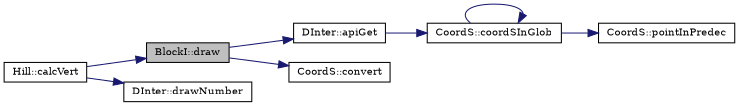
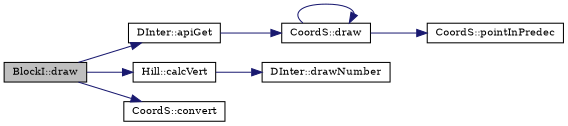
(494, 33) -> (326, 33)
(111, 63) -> (105, 72)
